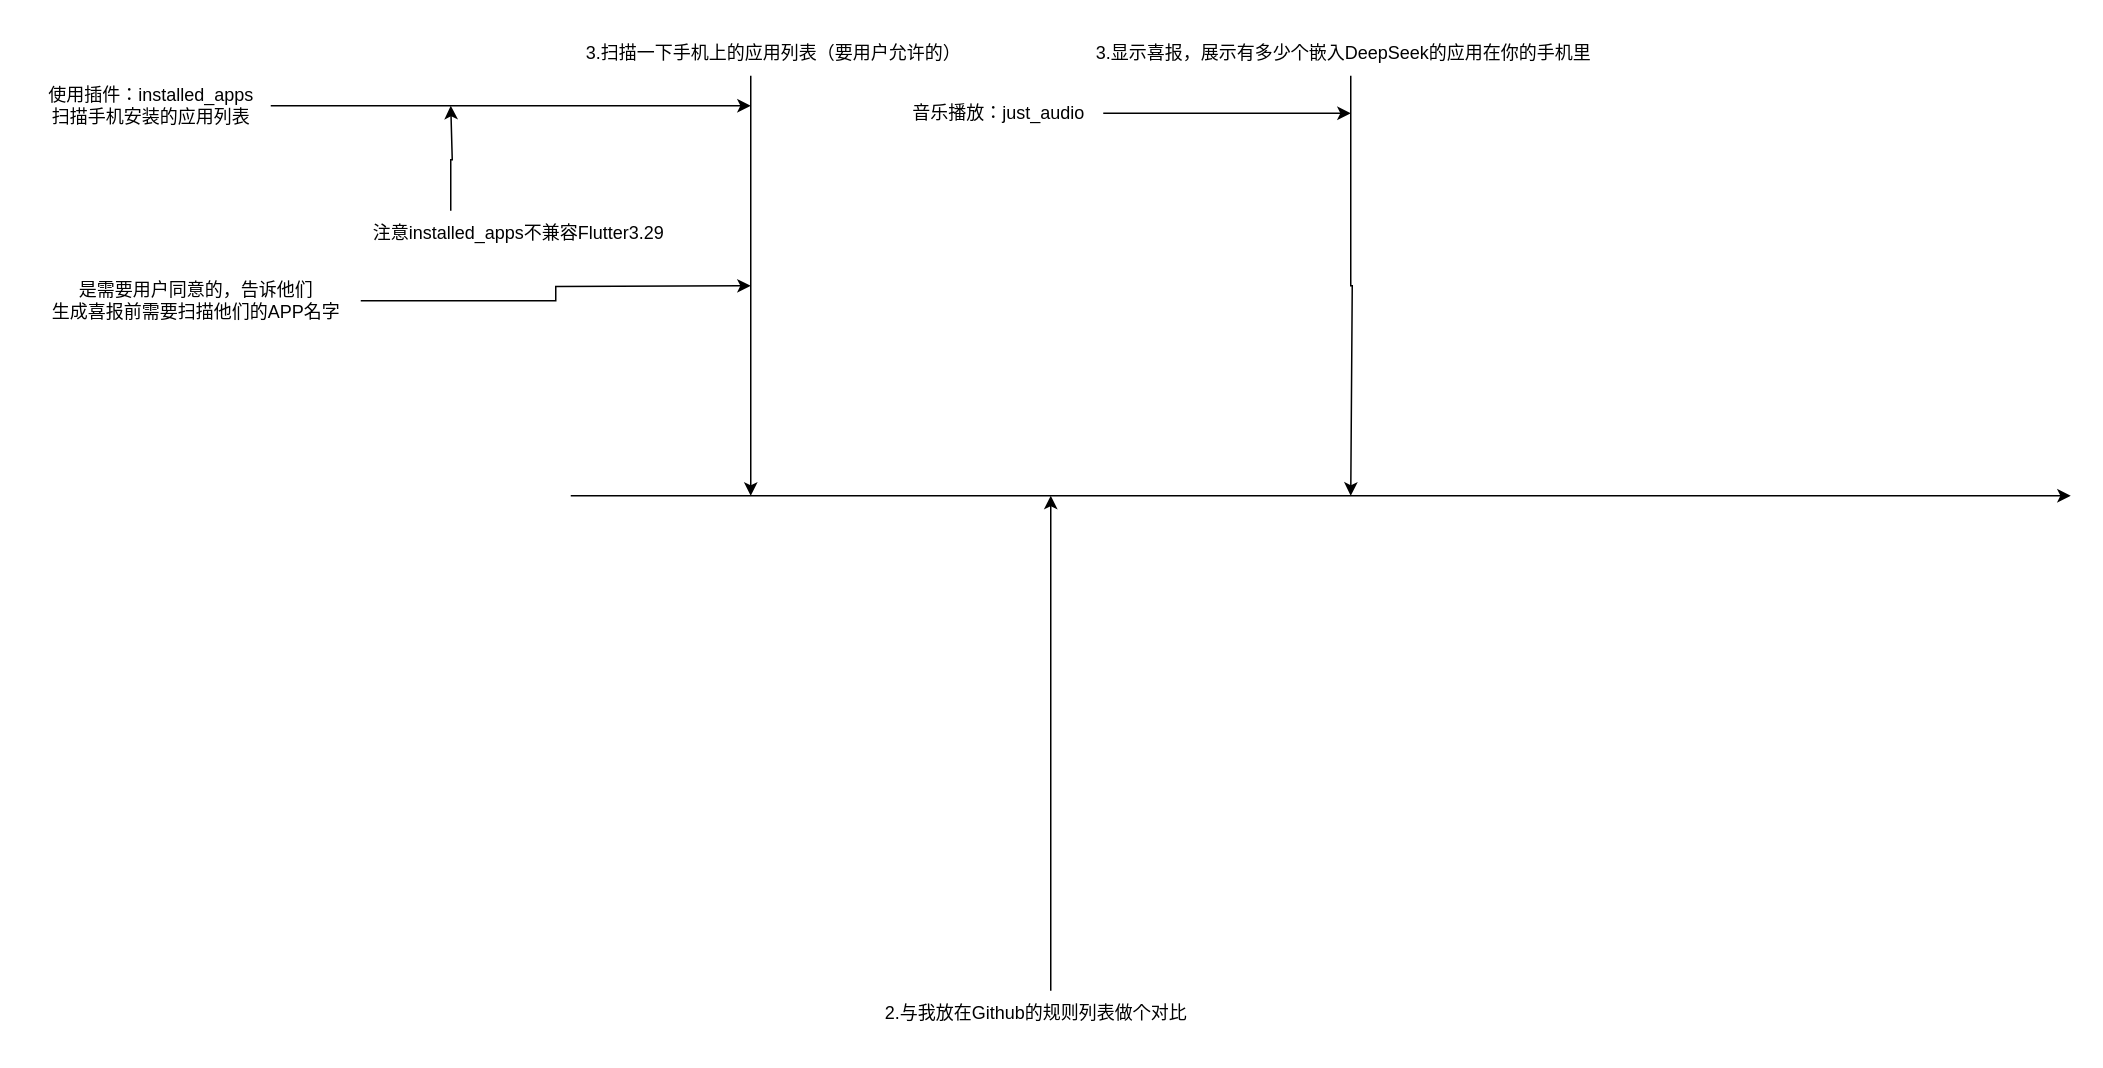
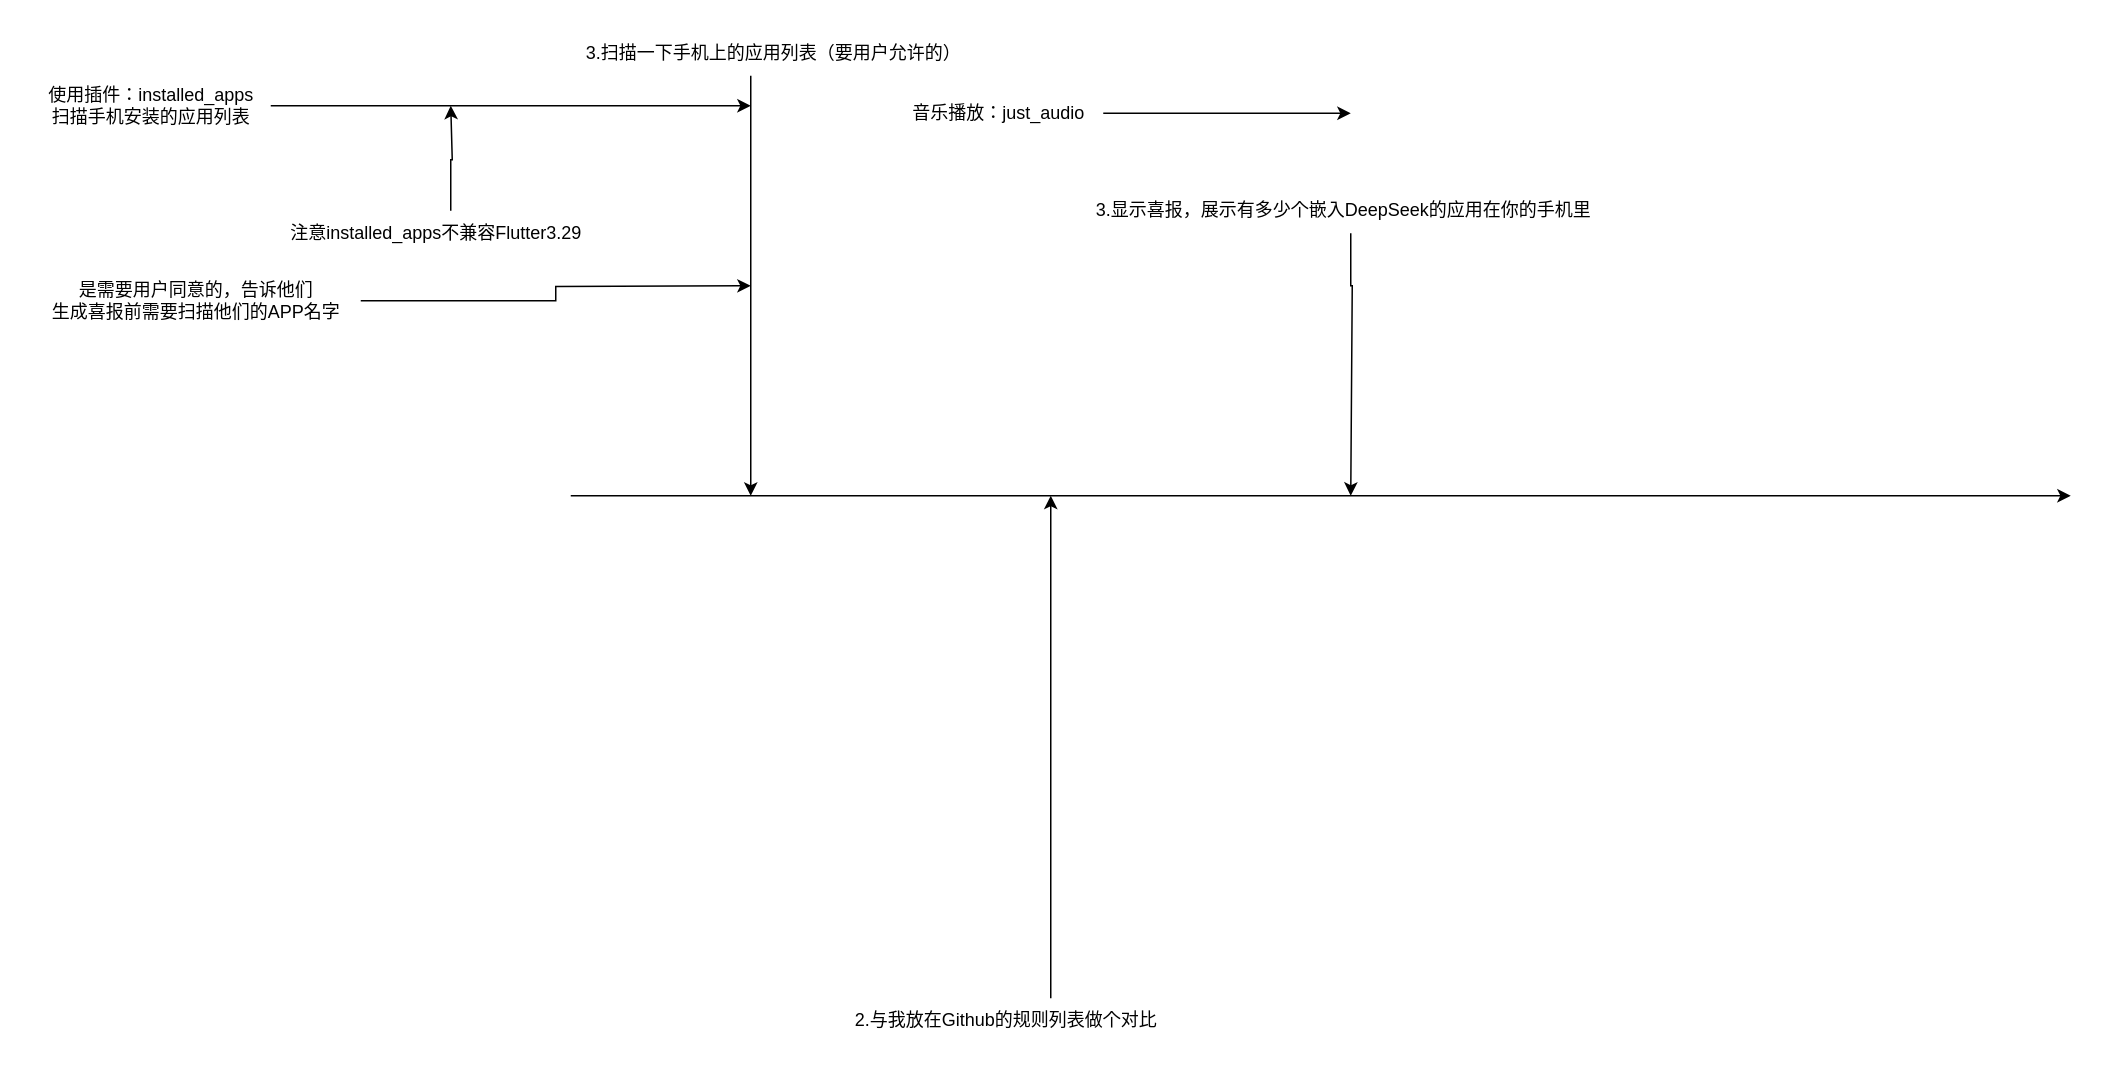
(1343, 53) -> (1343, 211)
(518, 233) -> (436, 233)
(1036, 1013) -> (1006, 1021)
